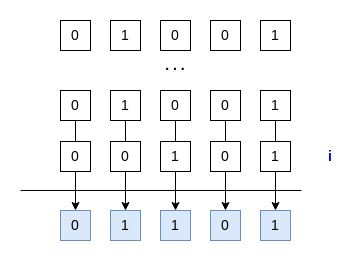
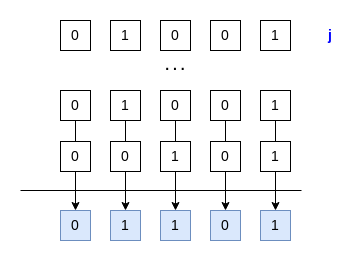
none -> (331, 36)
(331, 157) -> none
